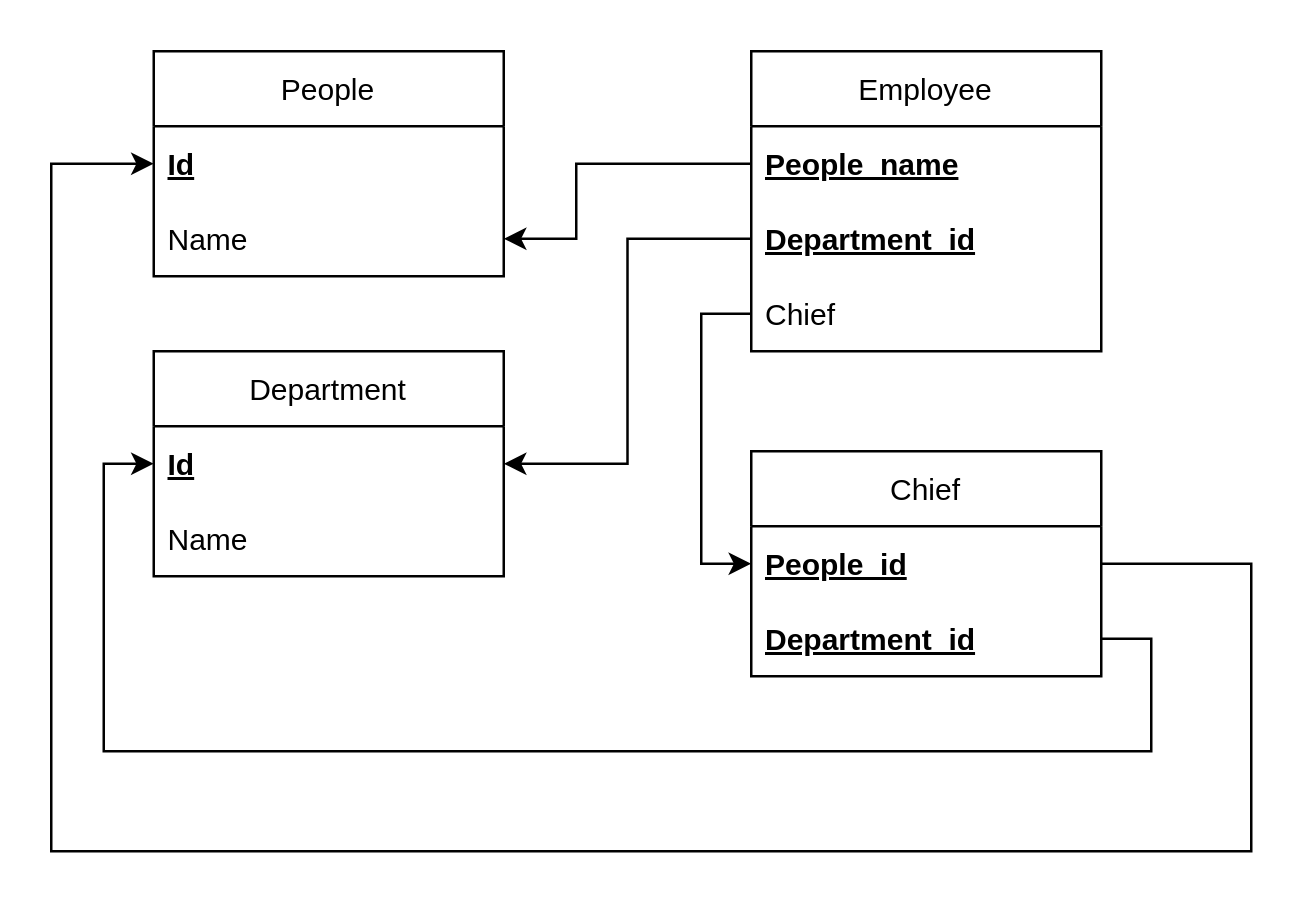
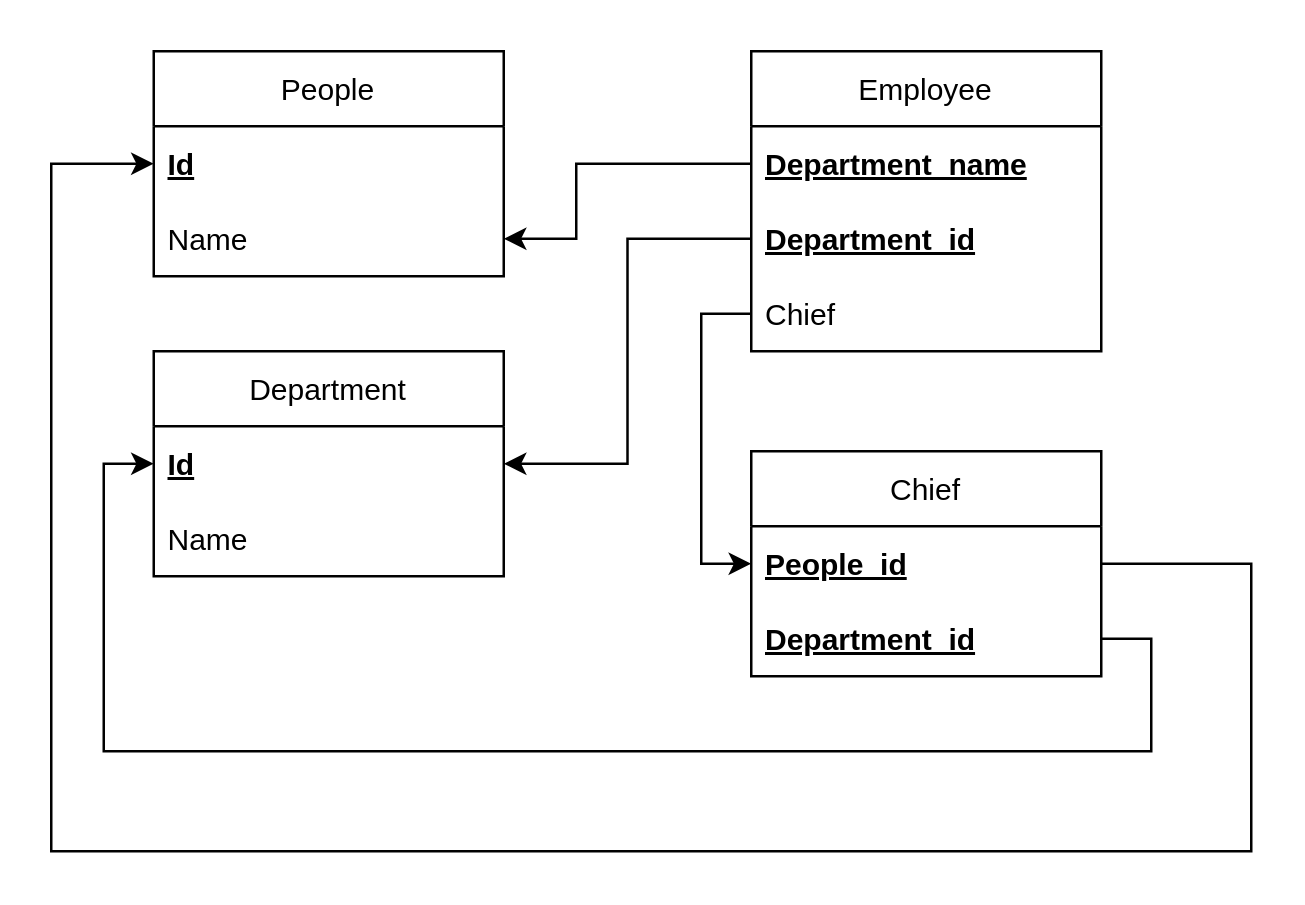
(854, 165) -> (891, 165)
